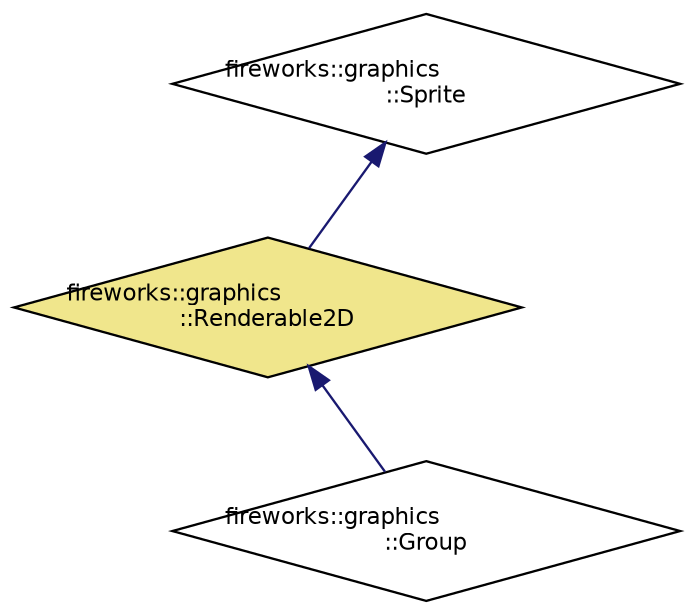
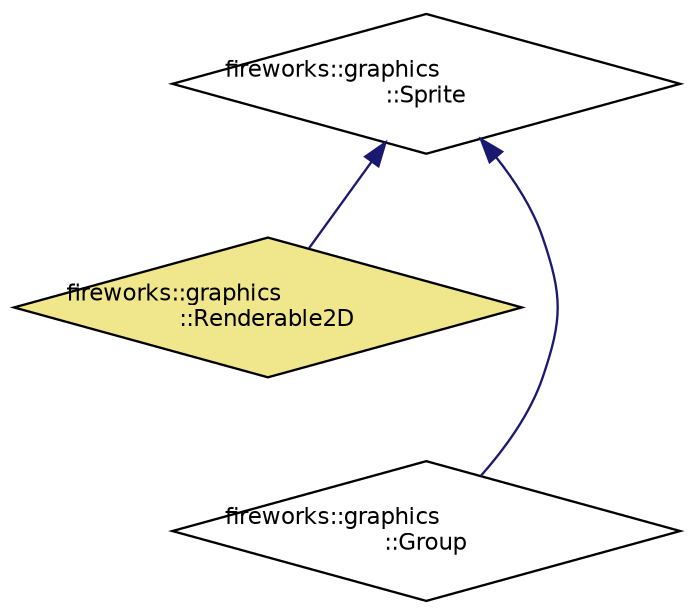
(354, 428) -> (557, 319)
